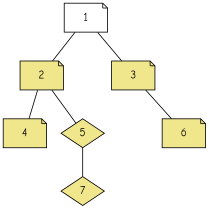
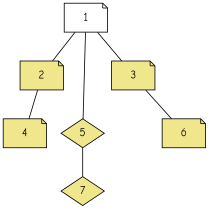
(64, 107) -> (84, 76)
